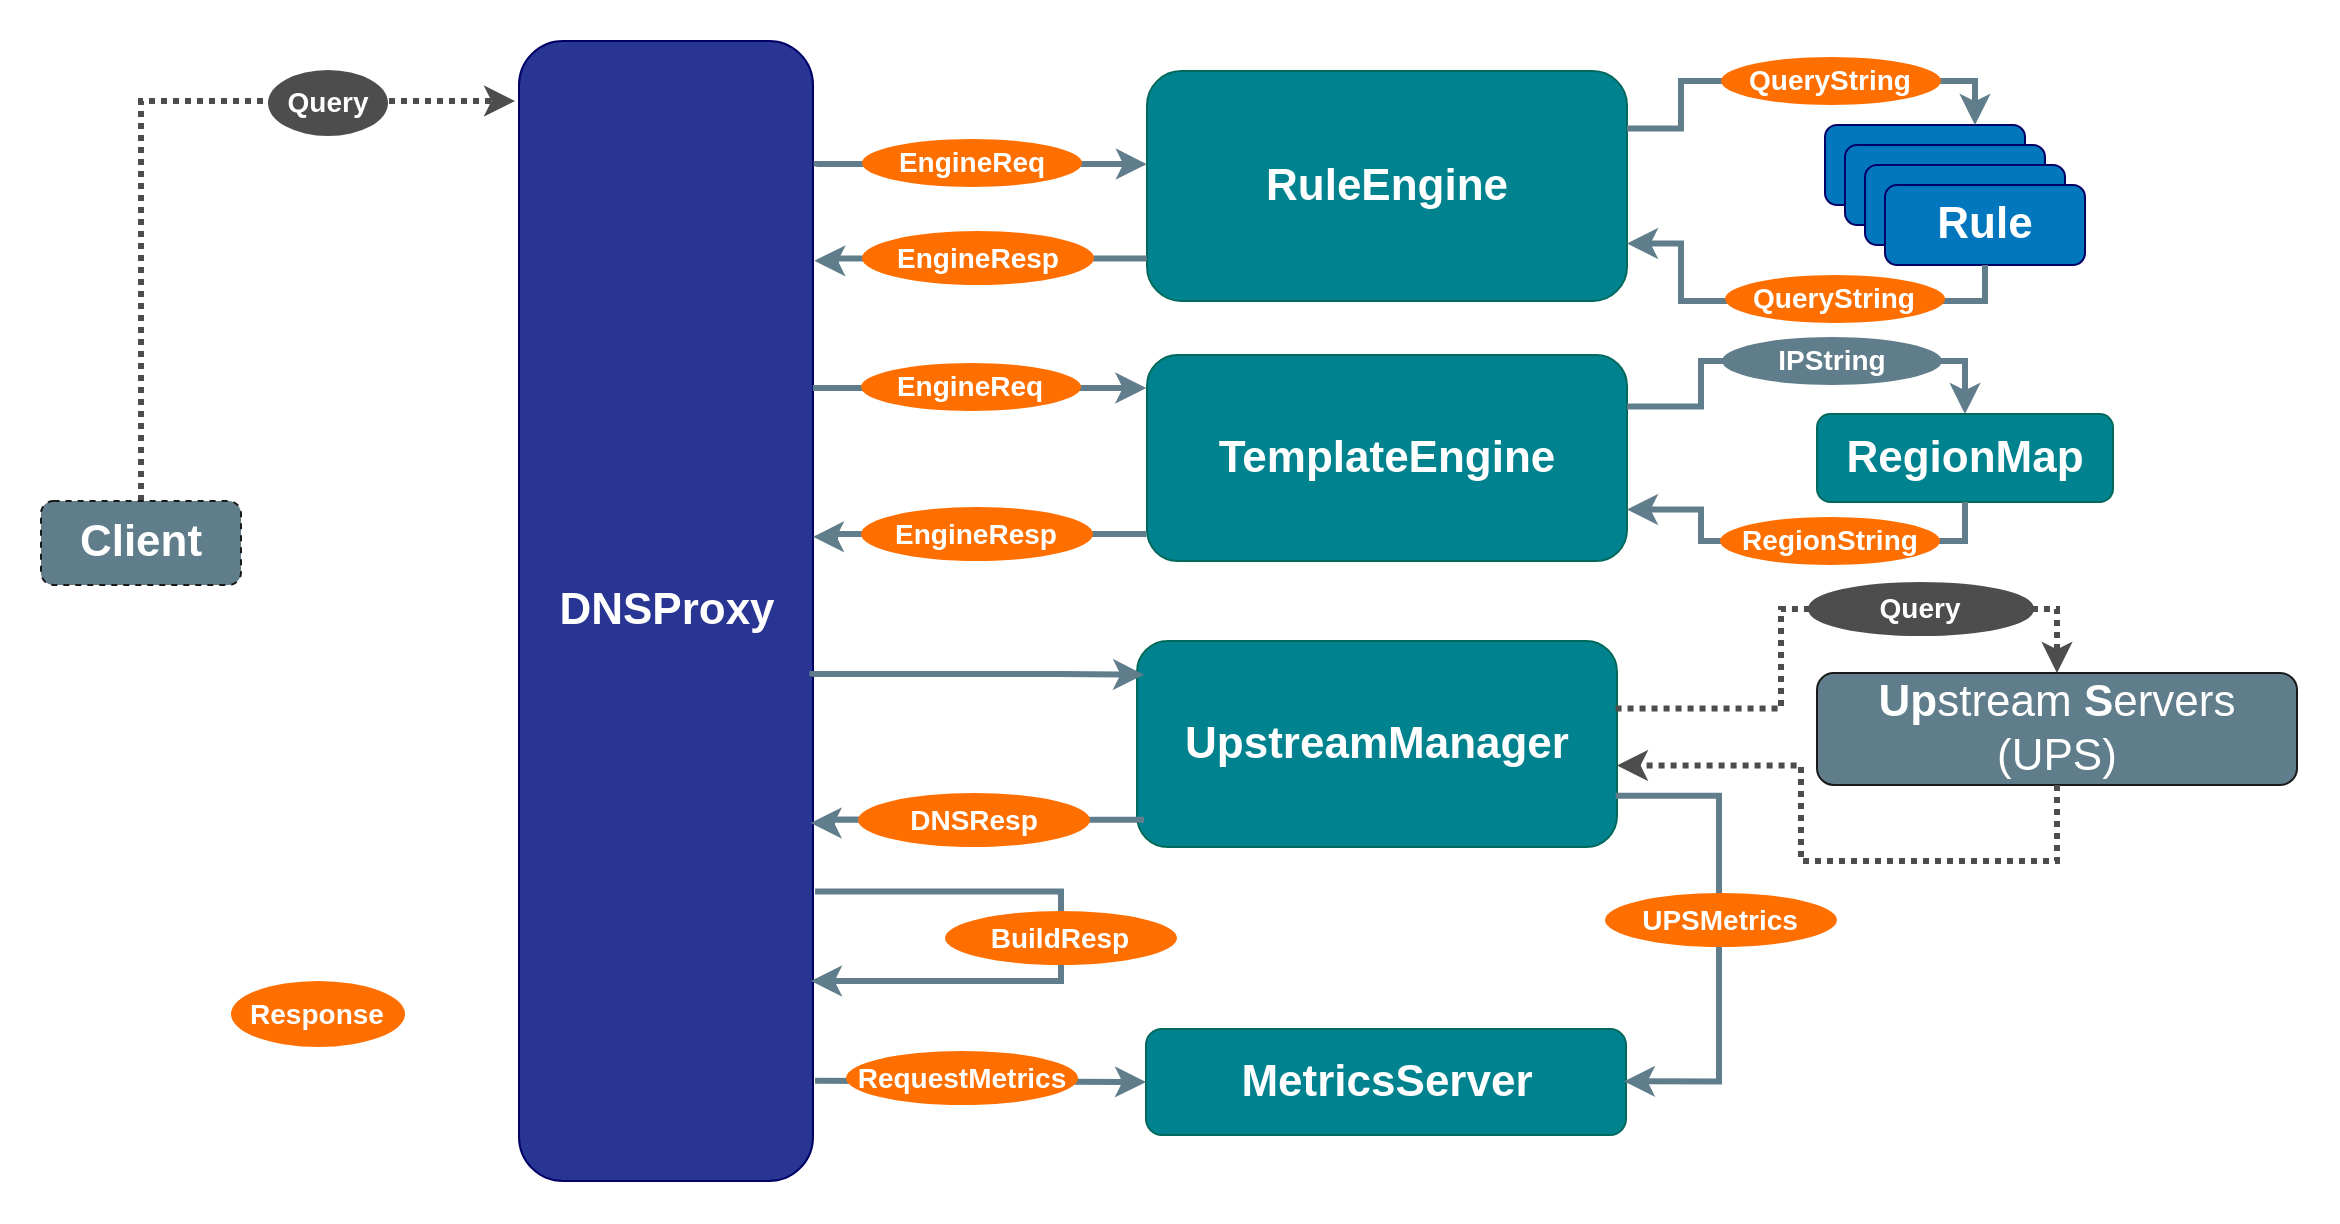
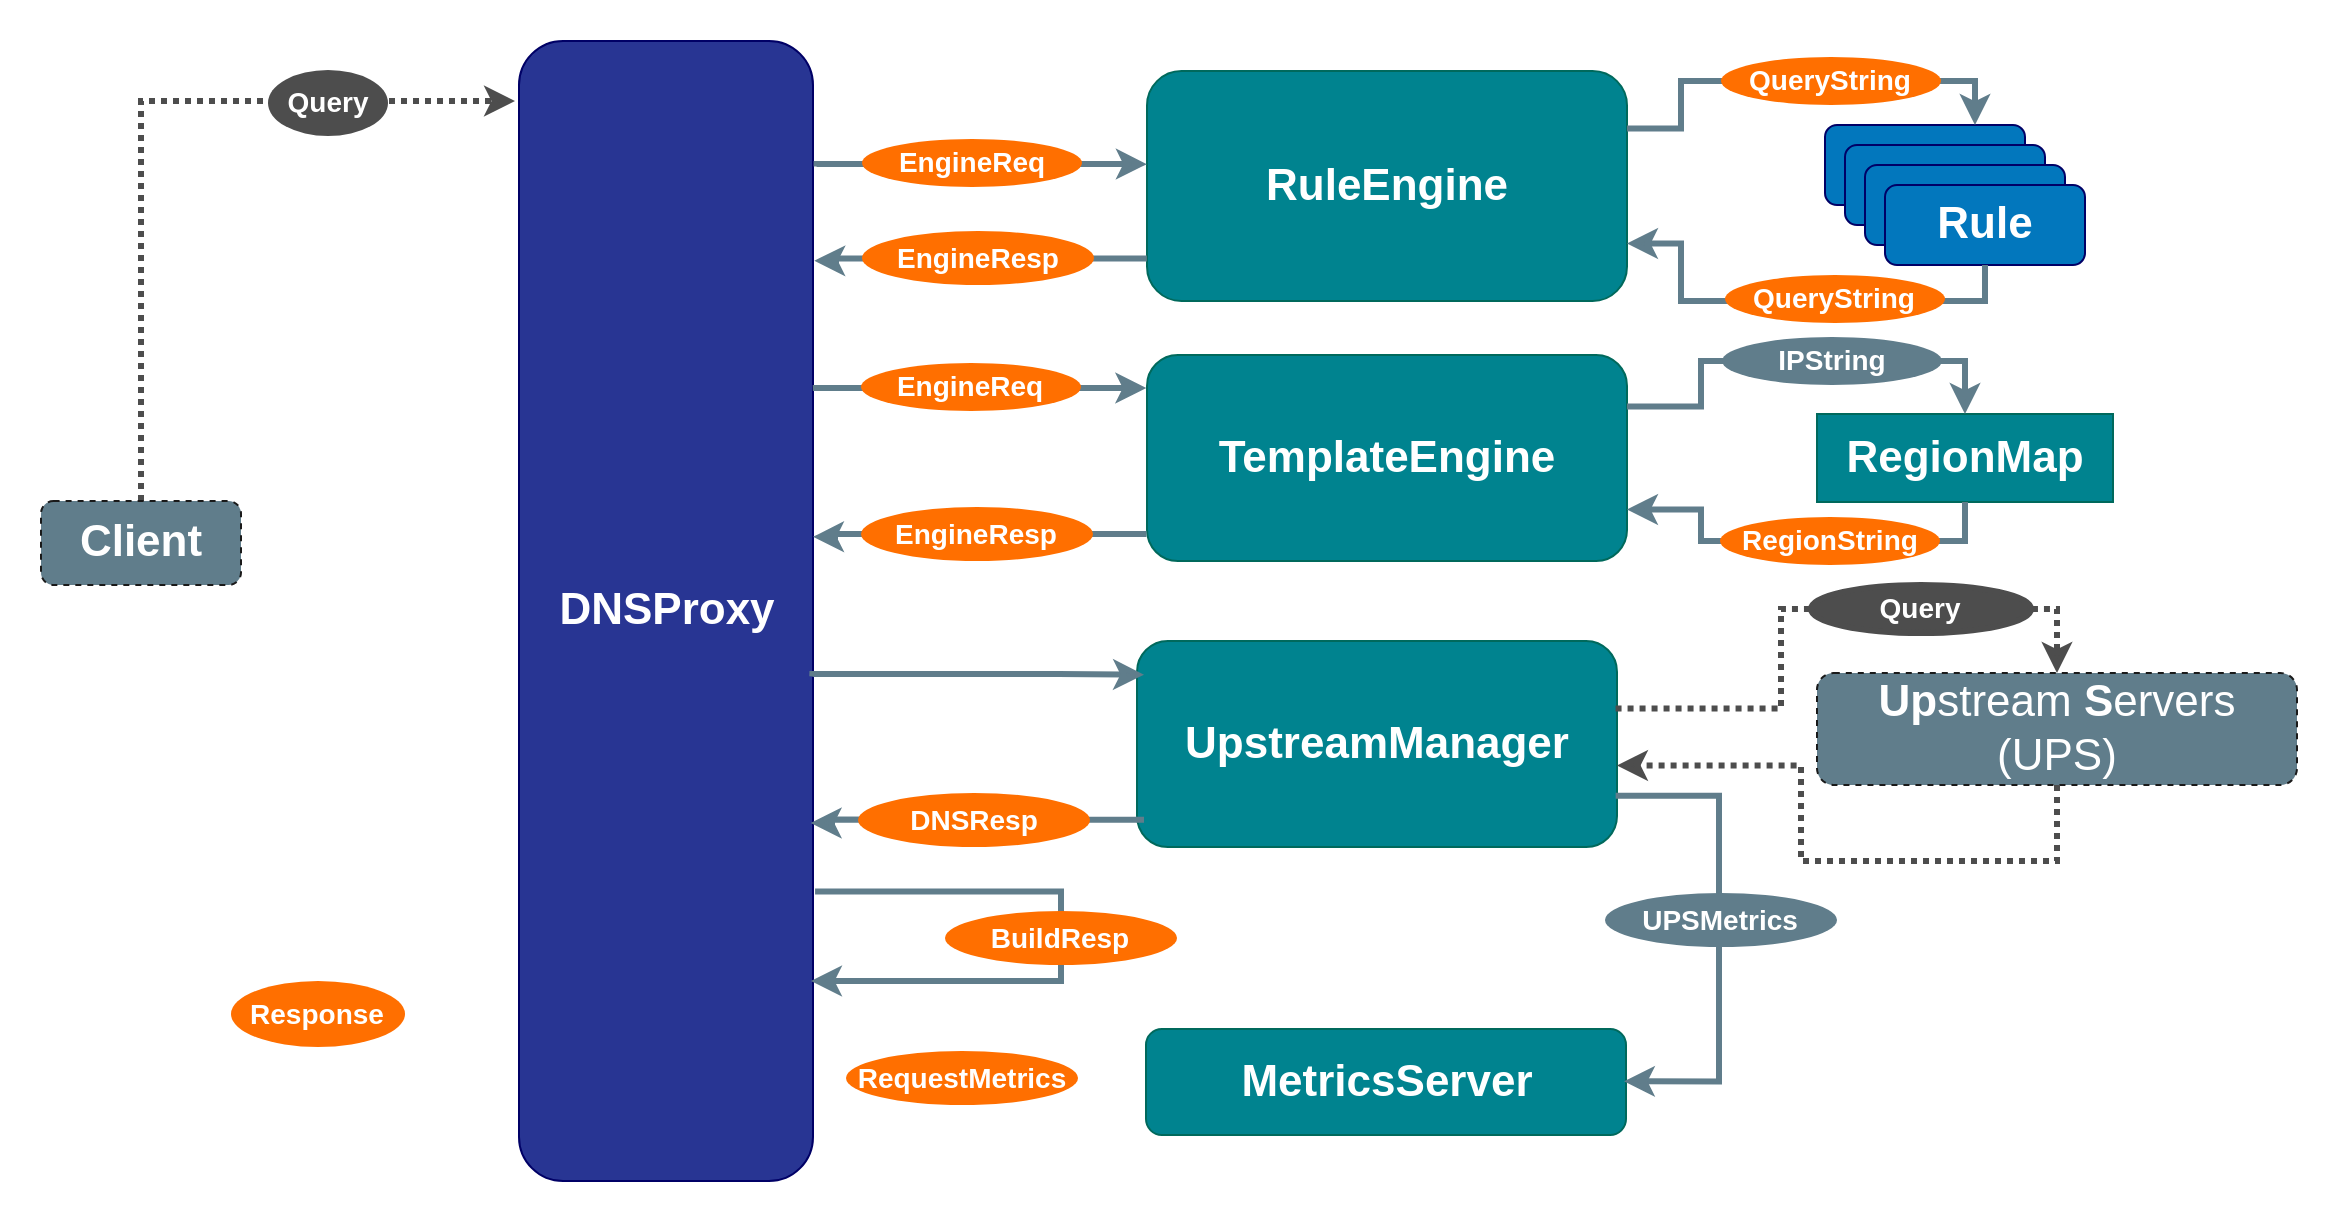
(1965, 458) -> (1965, 458)
(2057, 729) -> (2057, 729)
(1721, 920) -> (1721, 920)
(1099, 1082) -> none
